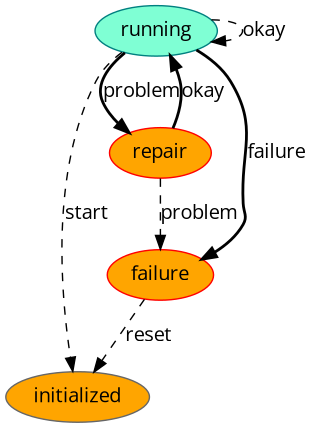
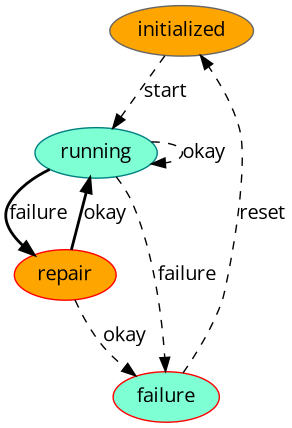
(141, 92) -> (39, 214)
(246, 148) -> (152, 264)
(65, 198) -> (143, 86)
(199, 214) -> (125, 336)
(160, 275) -> (166, 397)
